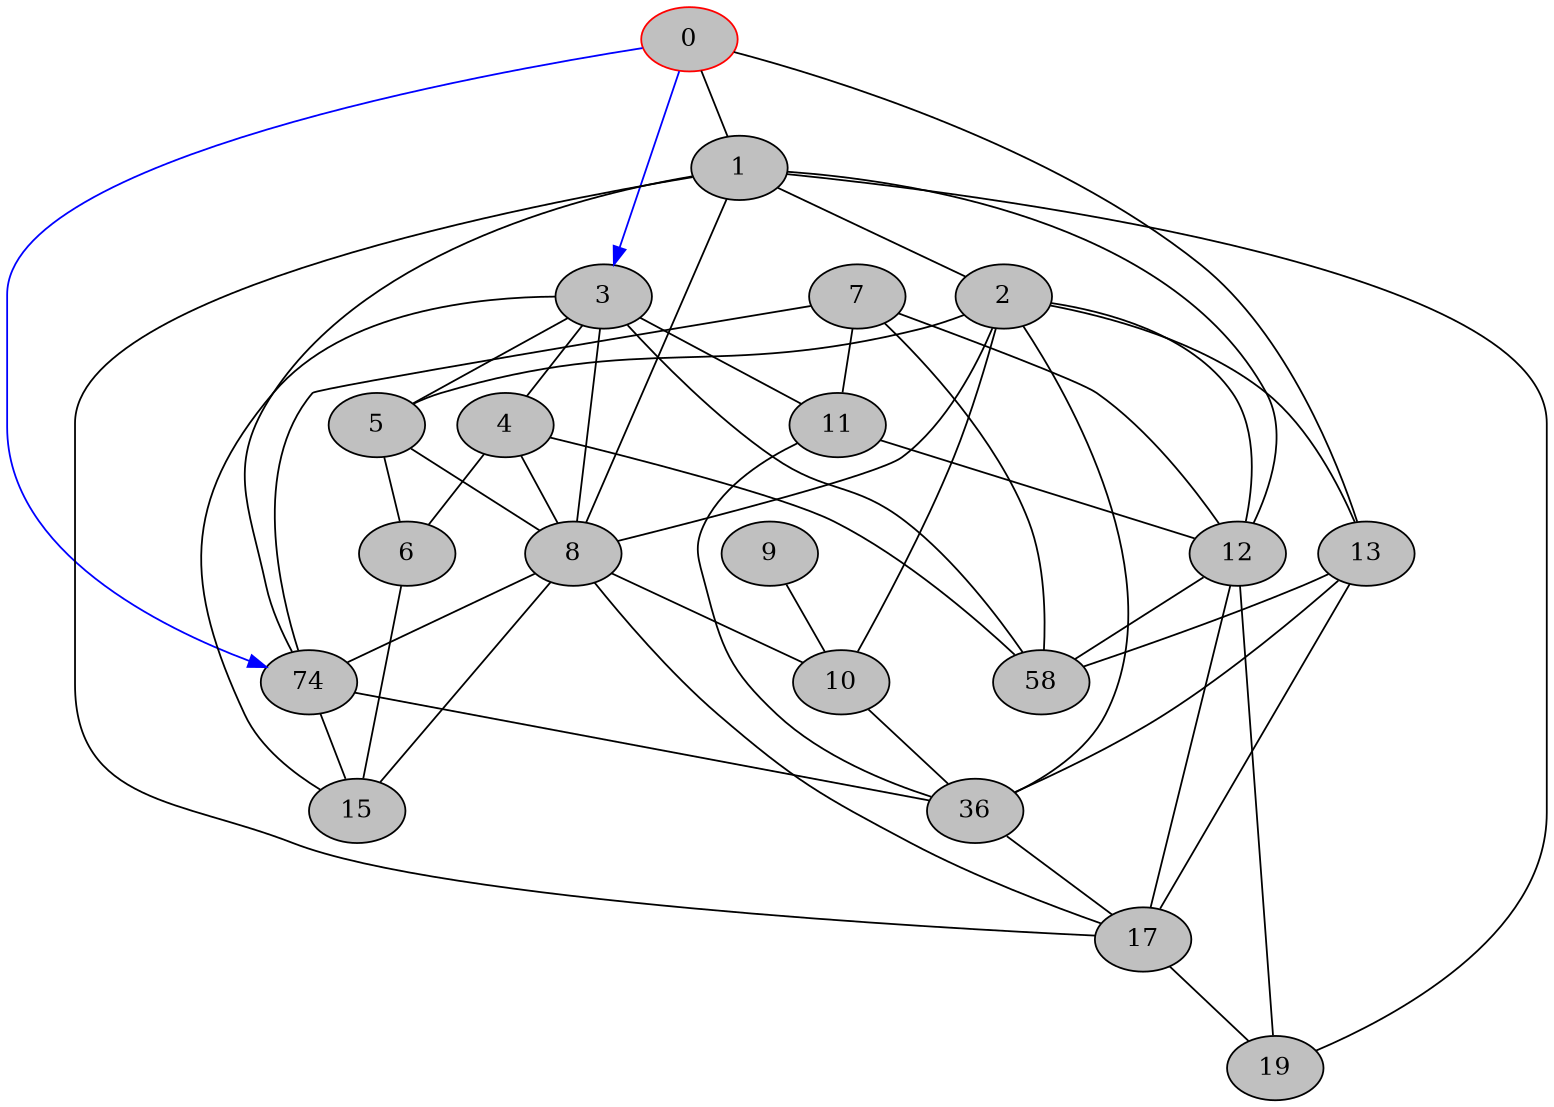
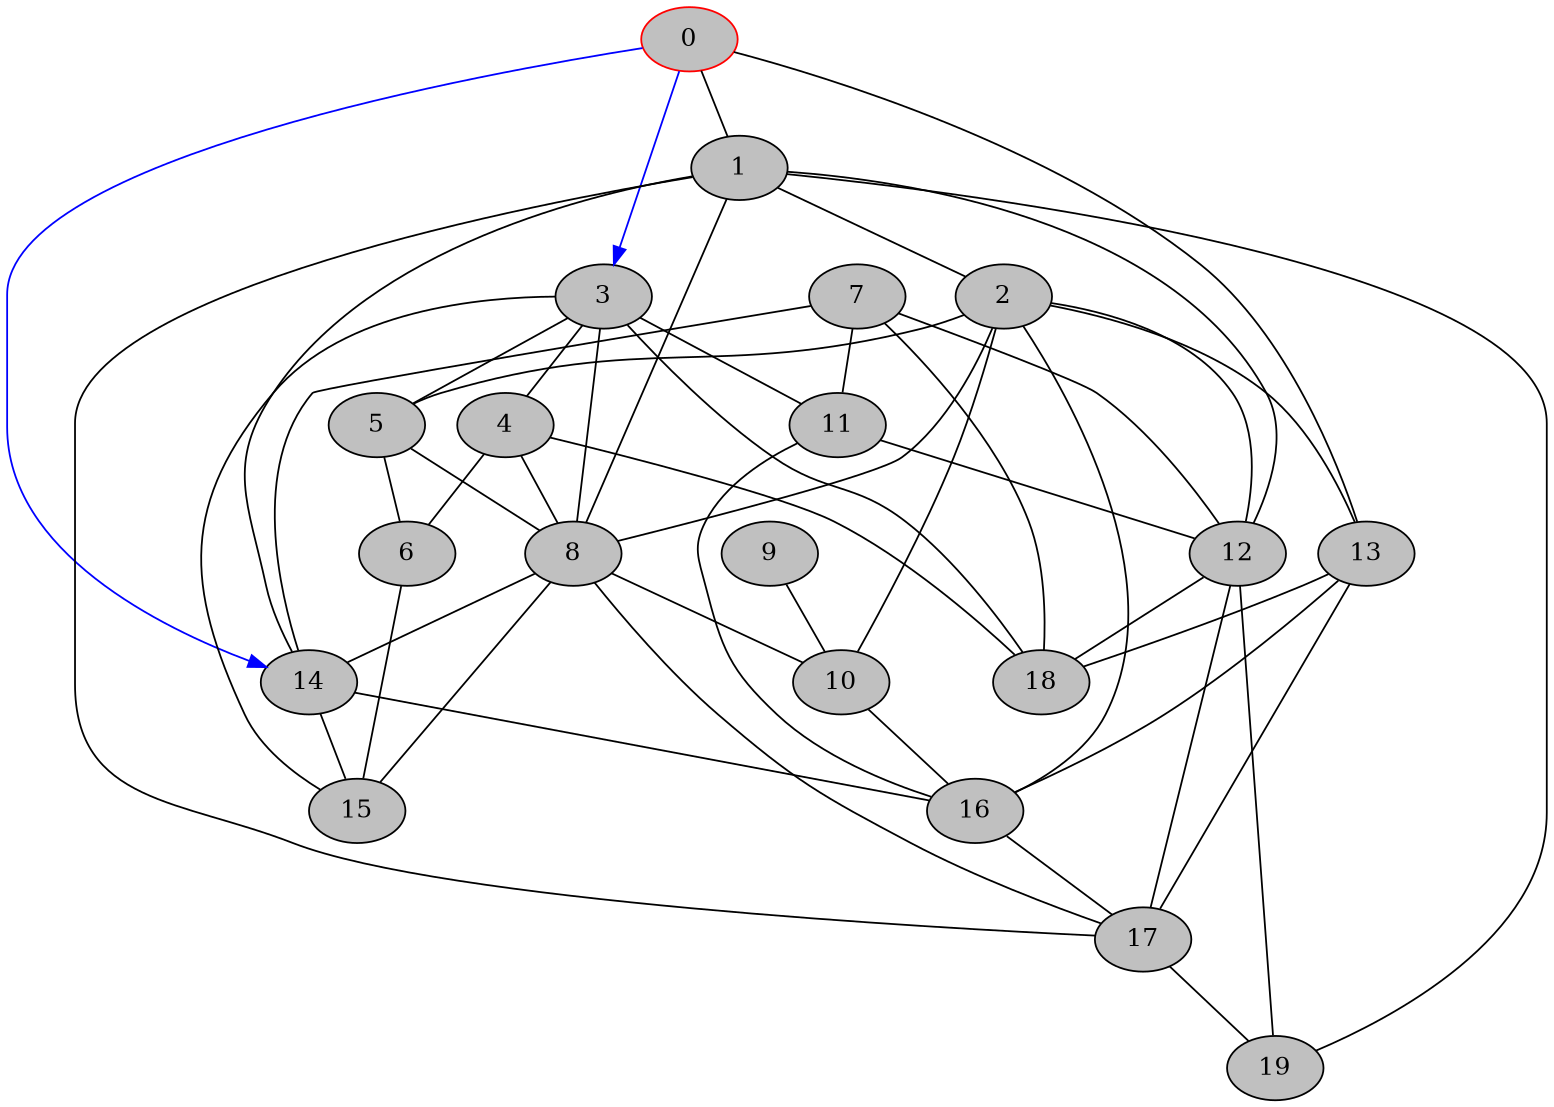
(309, 682) -> (309, 682)
(1041, 682) -> (1041, 682)
(975, 811) -> (975, 811)
